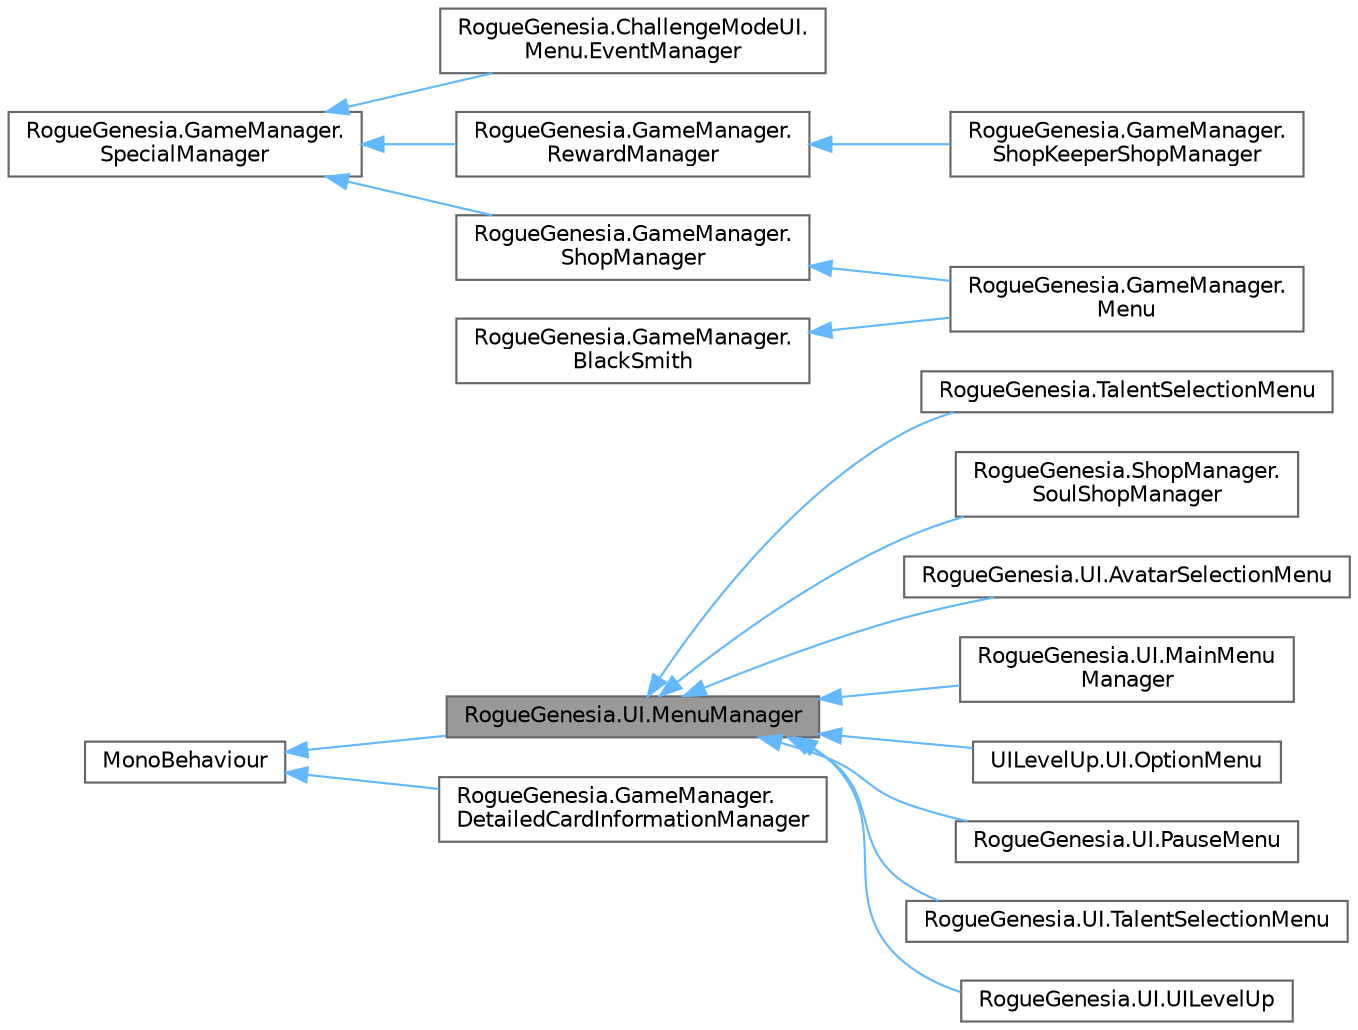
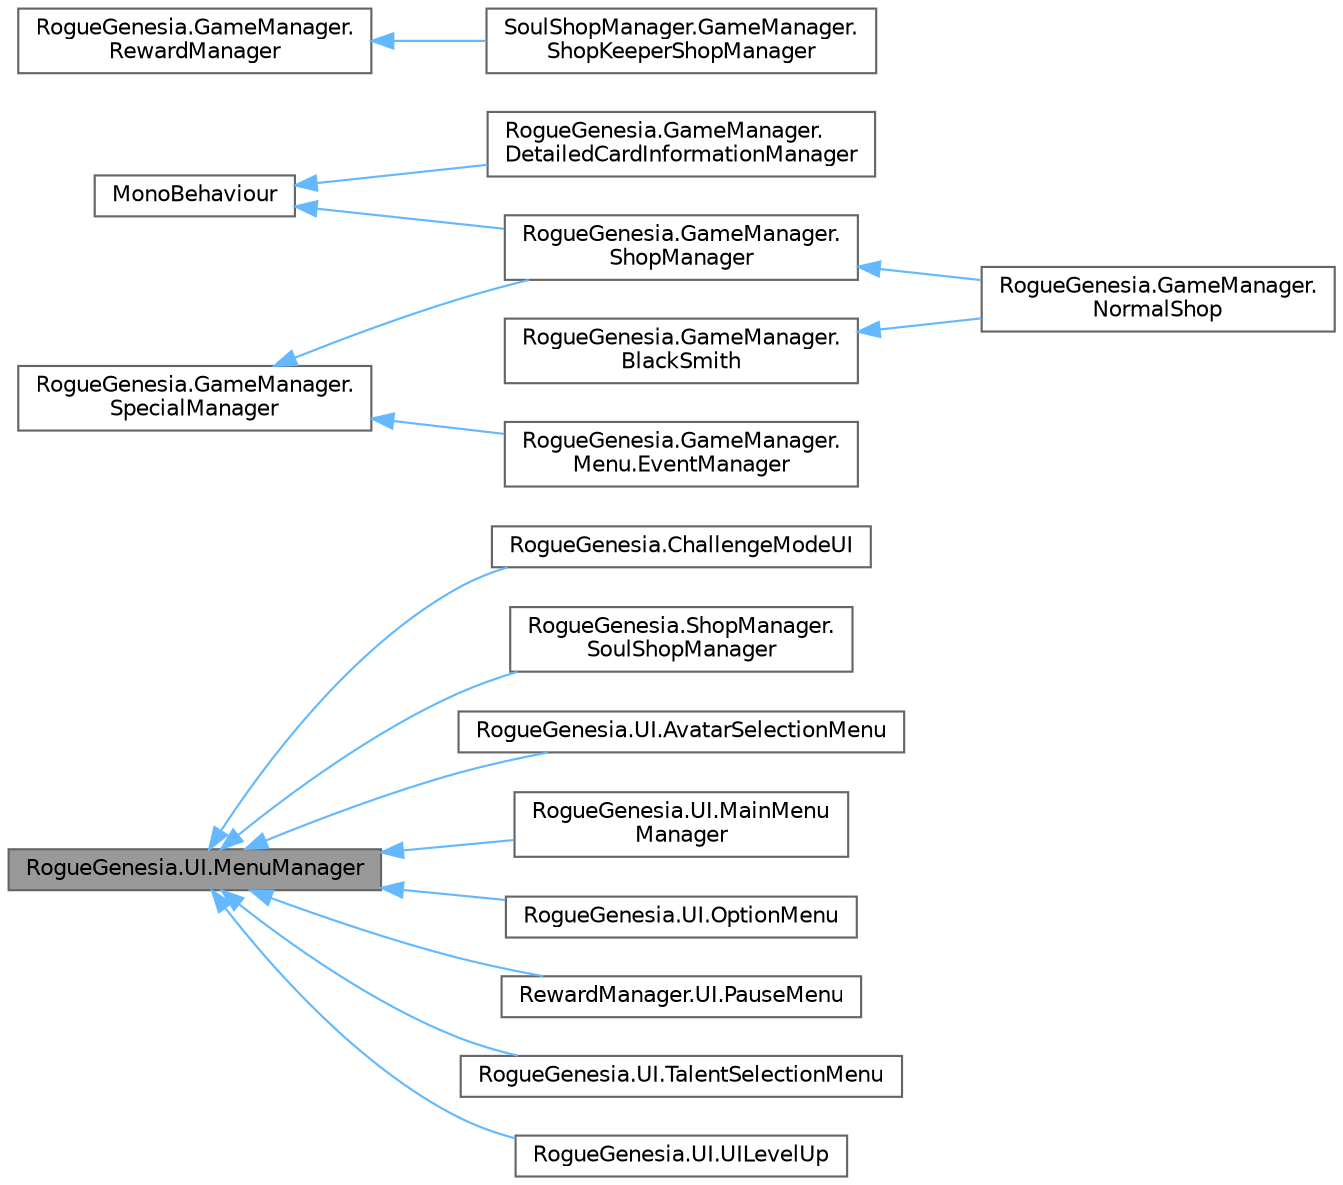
(633, 41) -> (681, 454)
(420, 144) -> none
(1127, 144) -> (681, 41)
(1127, 299) -> (1158, 299)
(1127, 392) -> (681, 547)
(377, 743) -> (411, 219)
(1127, 762) -> (681, 917)
(1127, 842) -> (681, 997)
